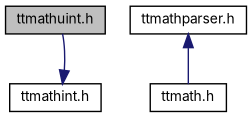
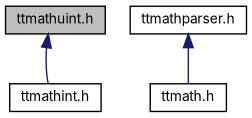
(65, 52) -> (46, 66)
